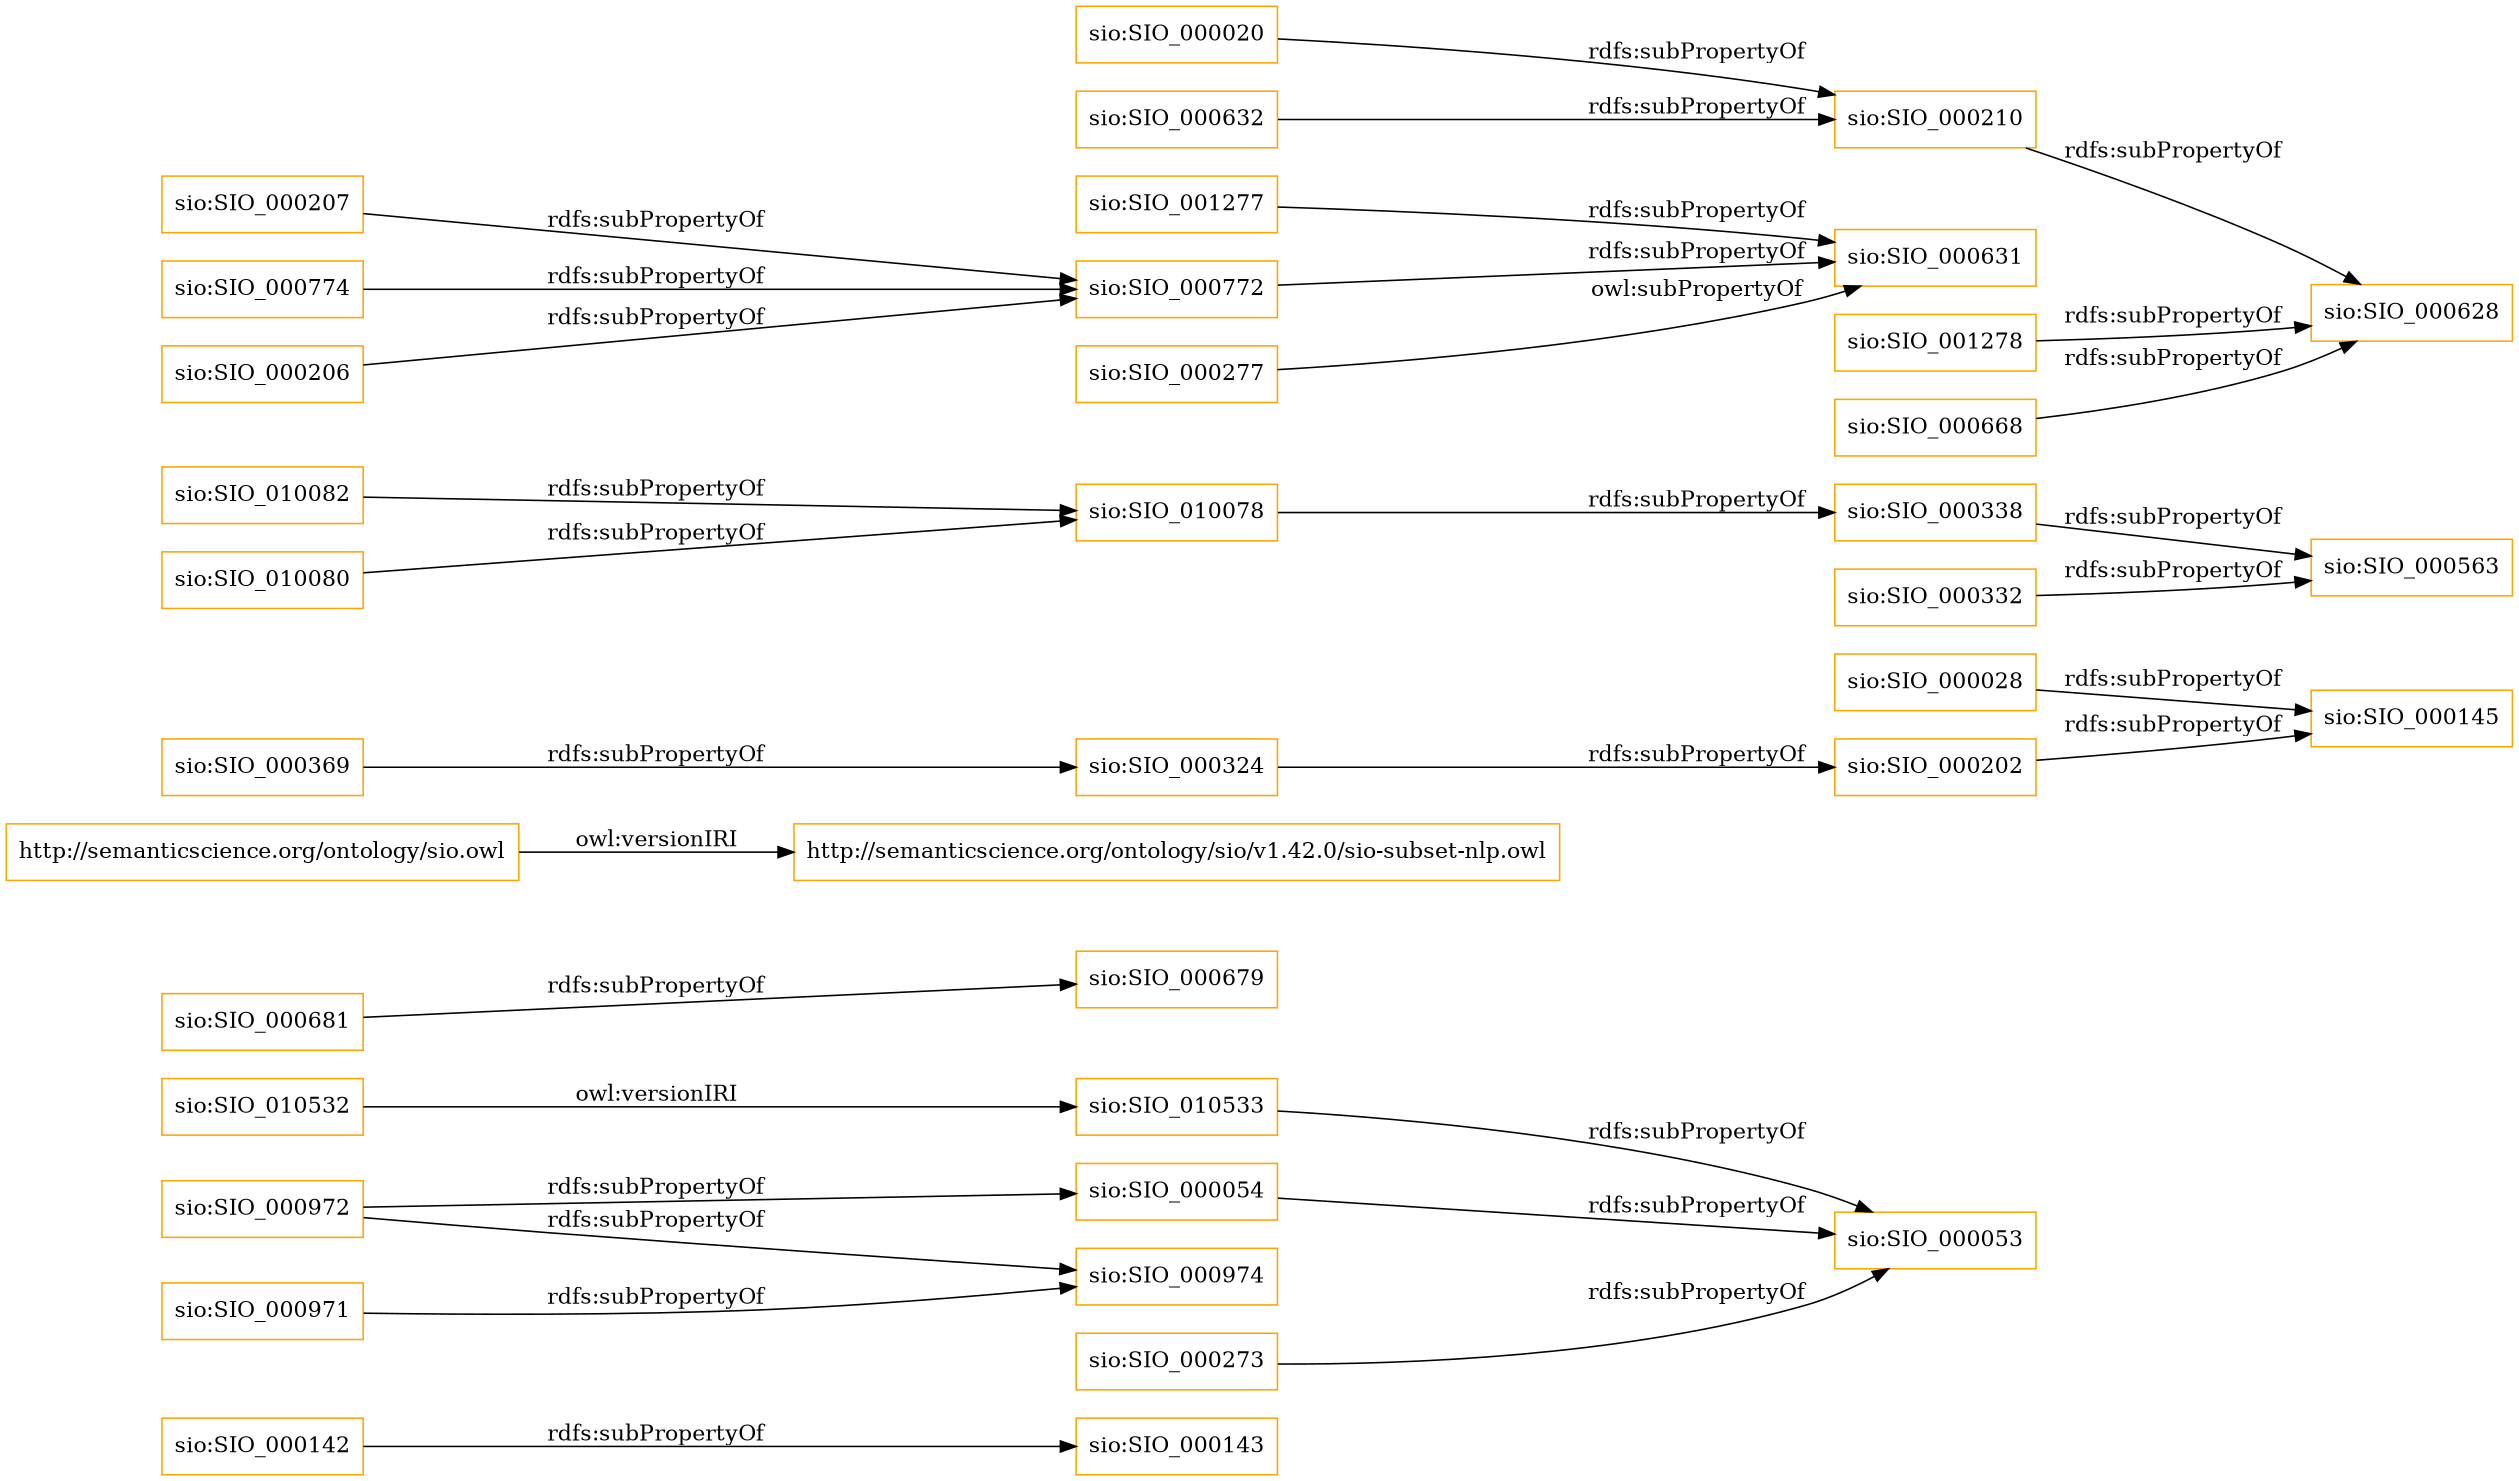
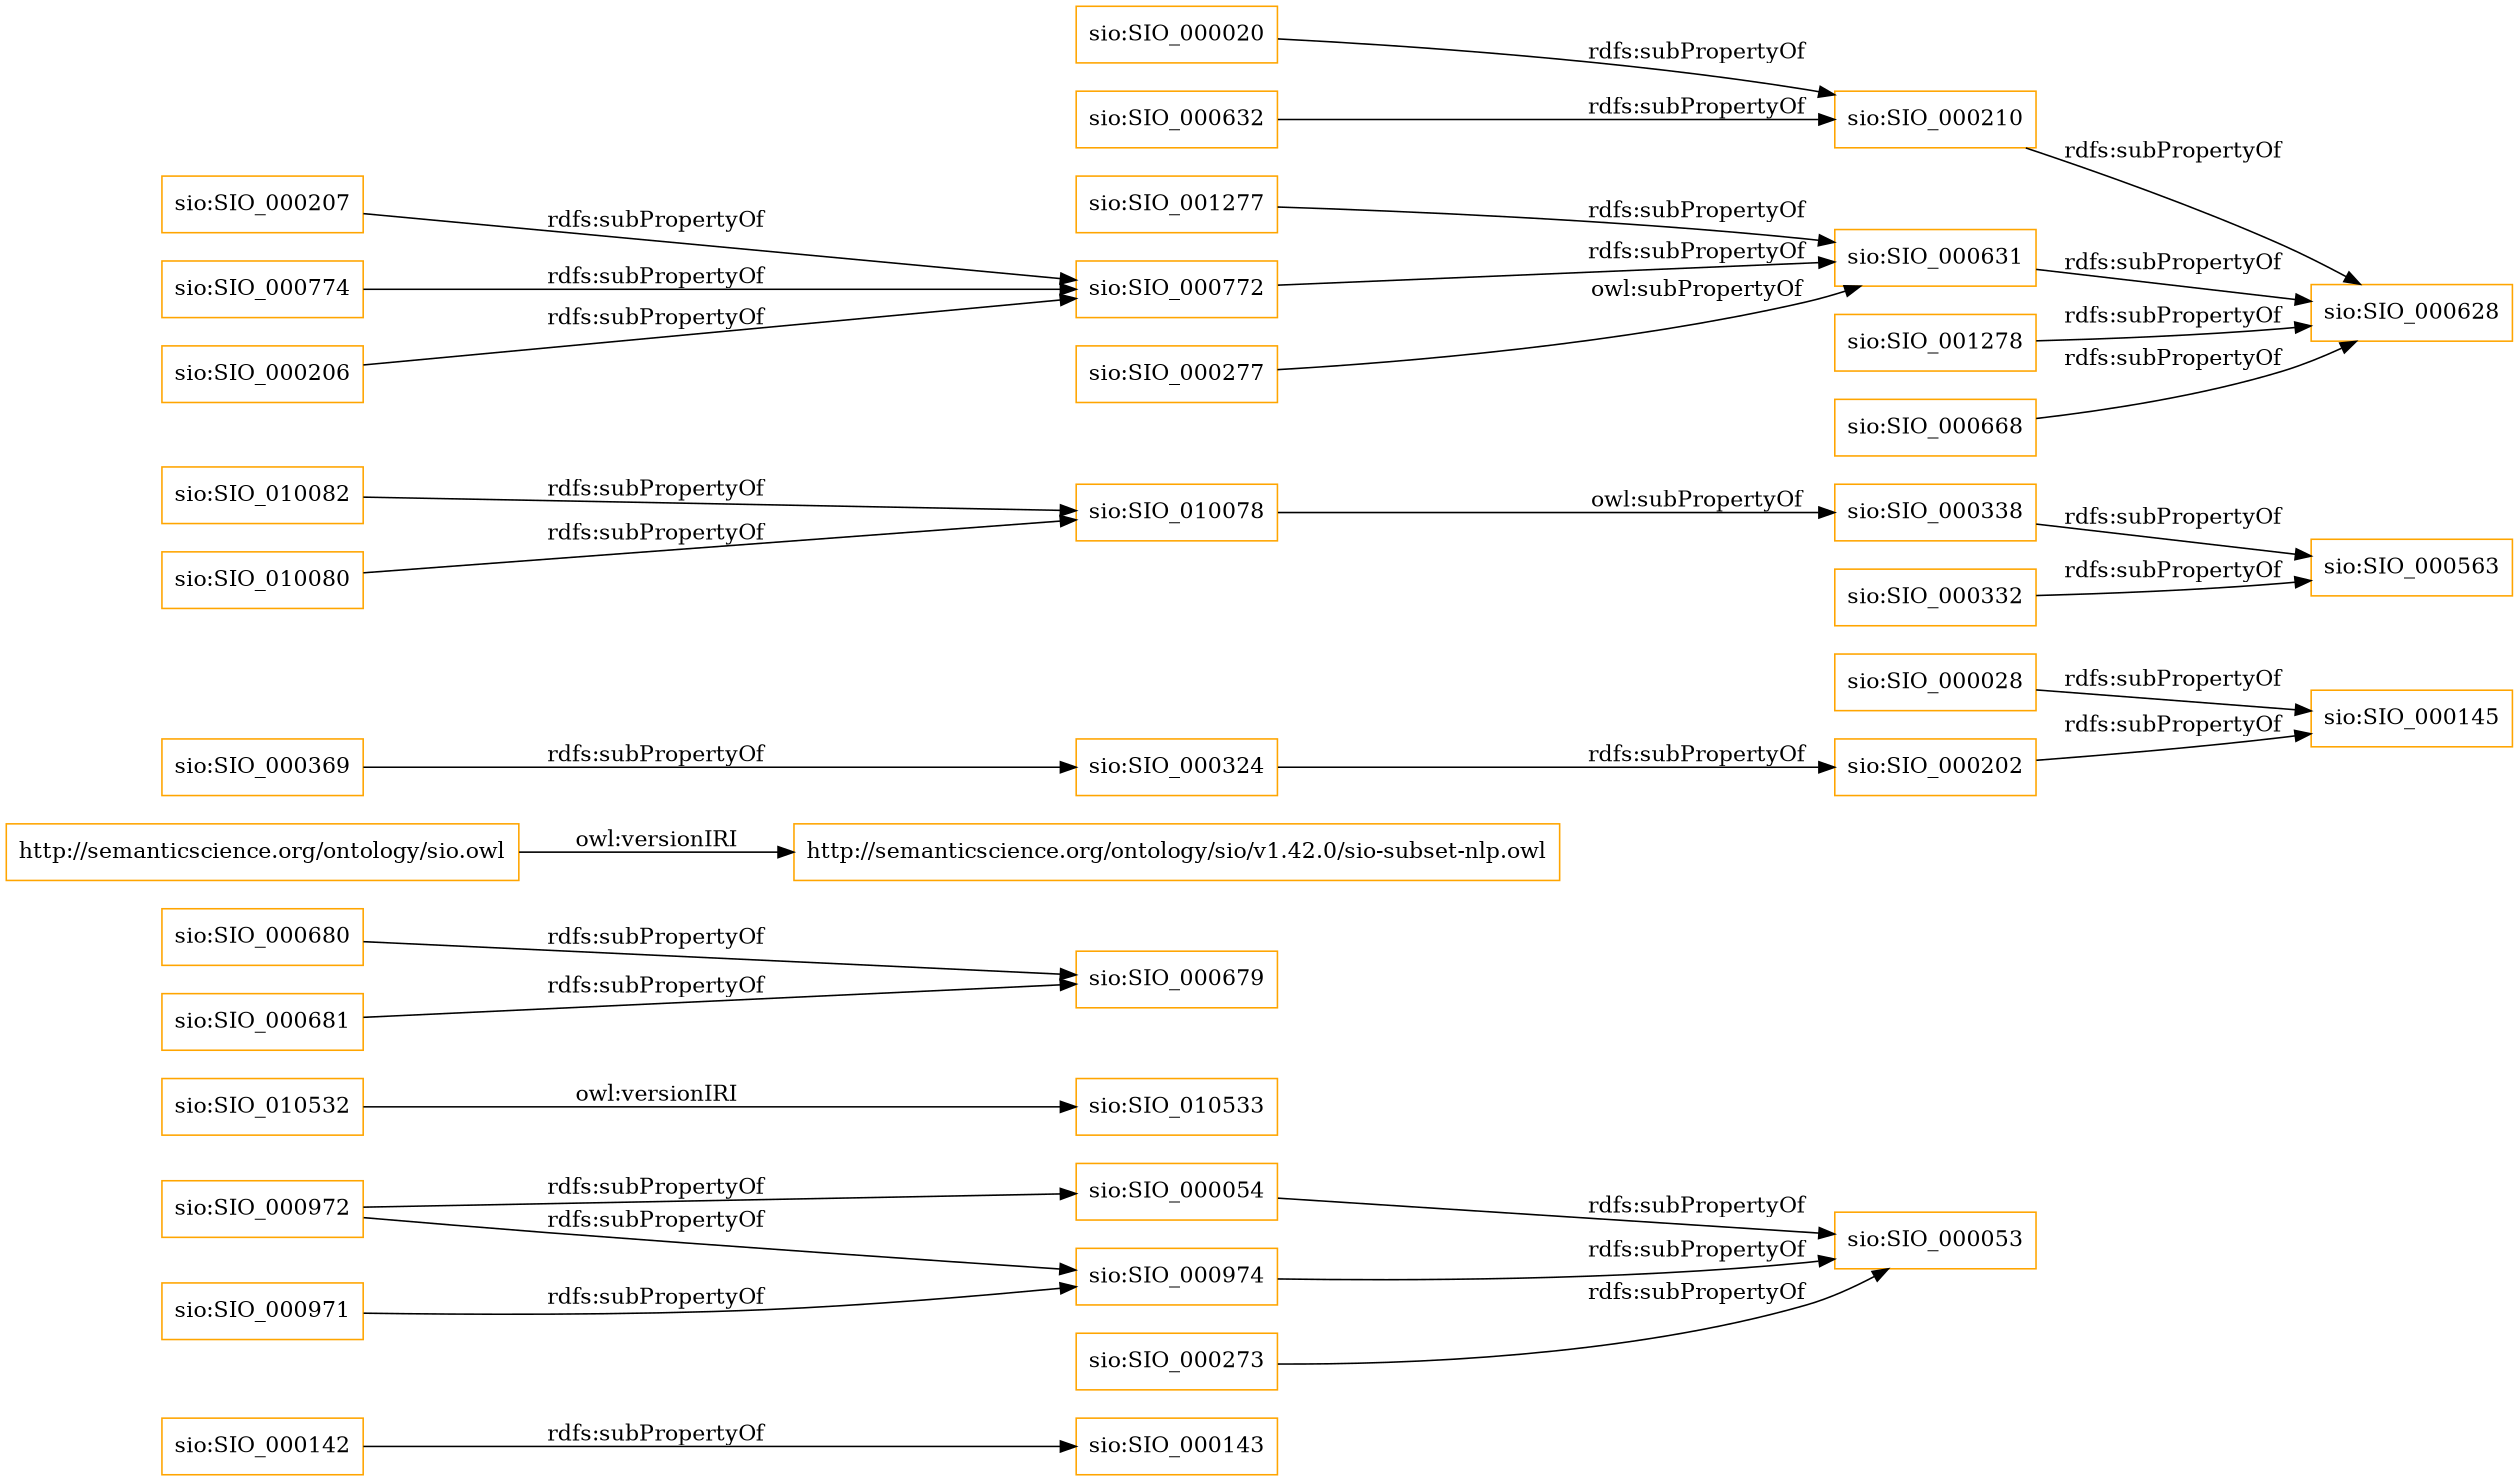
none -> (2166, 284)
(1697, 501) -> (1697, 501)
none -> (263, 937)
(1571, 1141) -> (1548, 1277)
